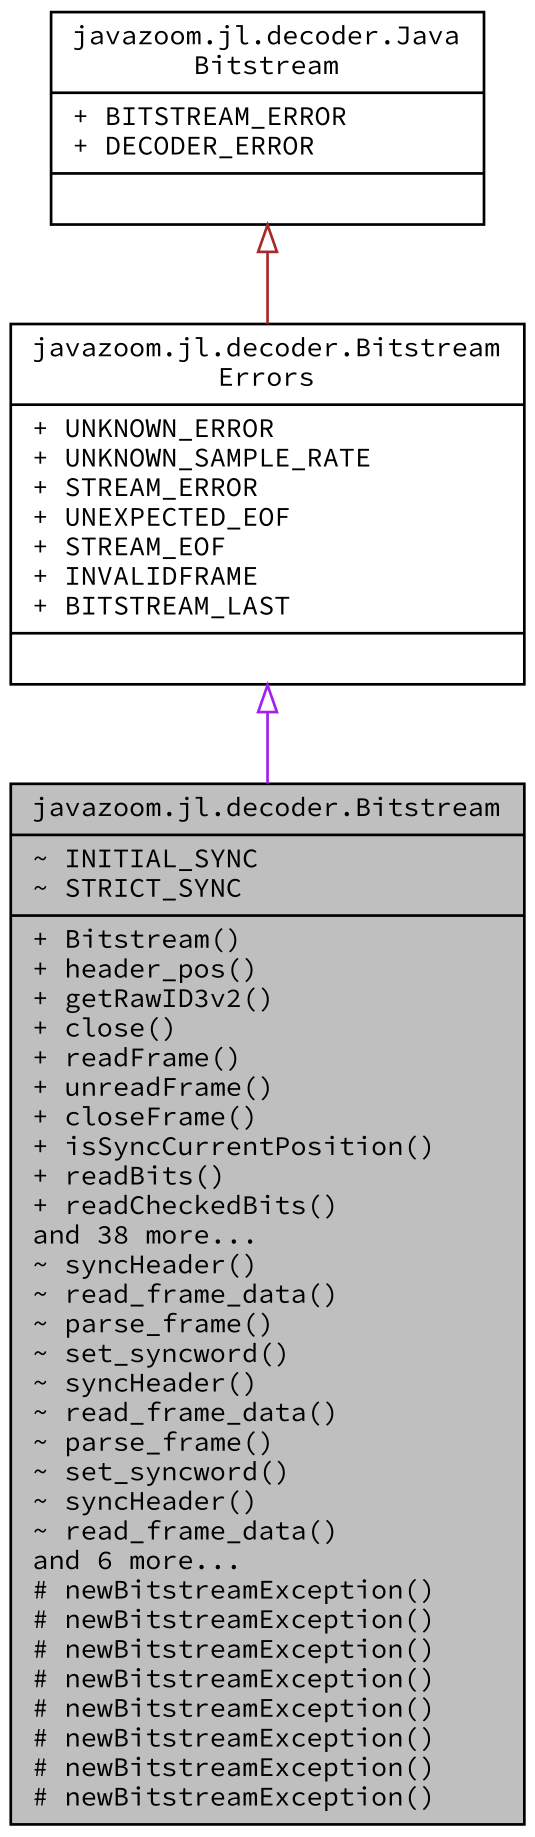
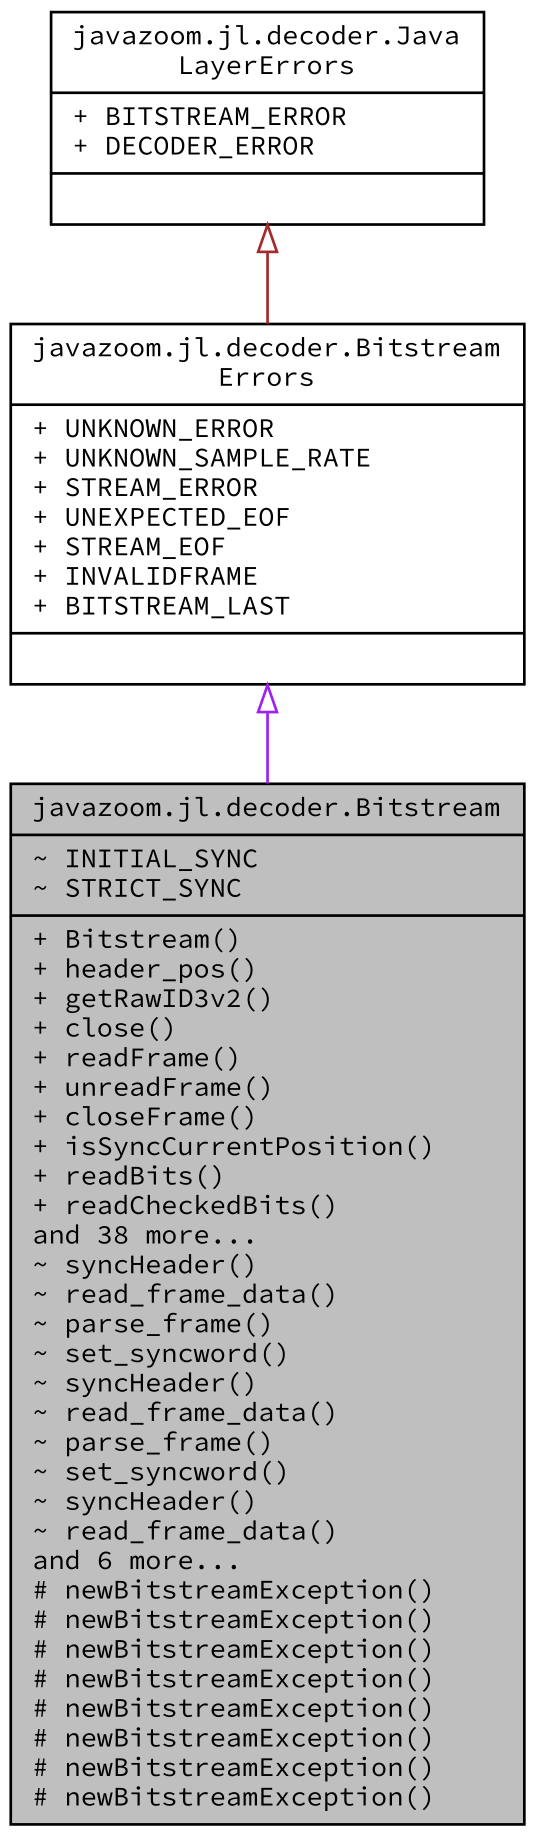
(268, 66) -> (268, 66)
